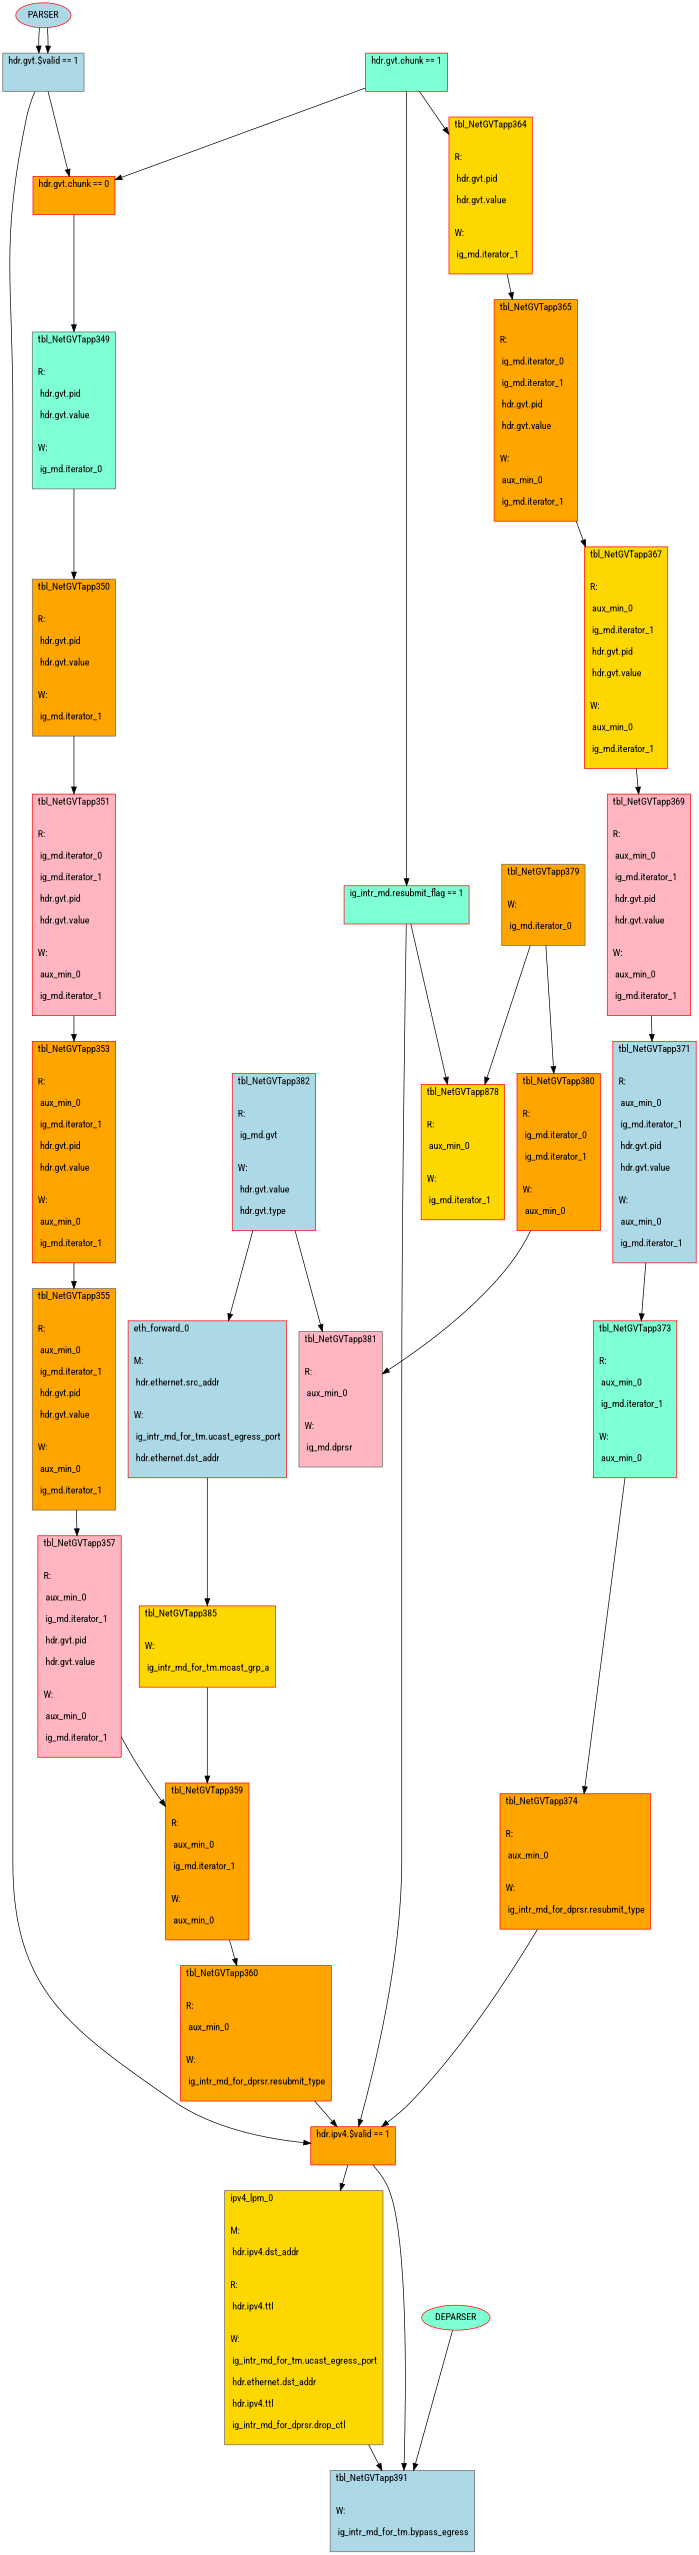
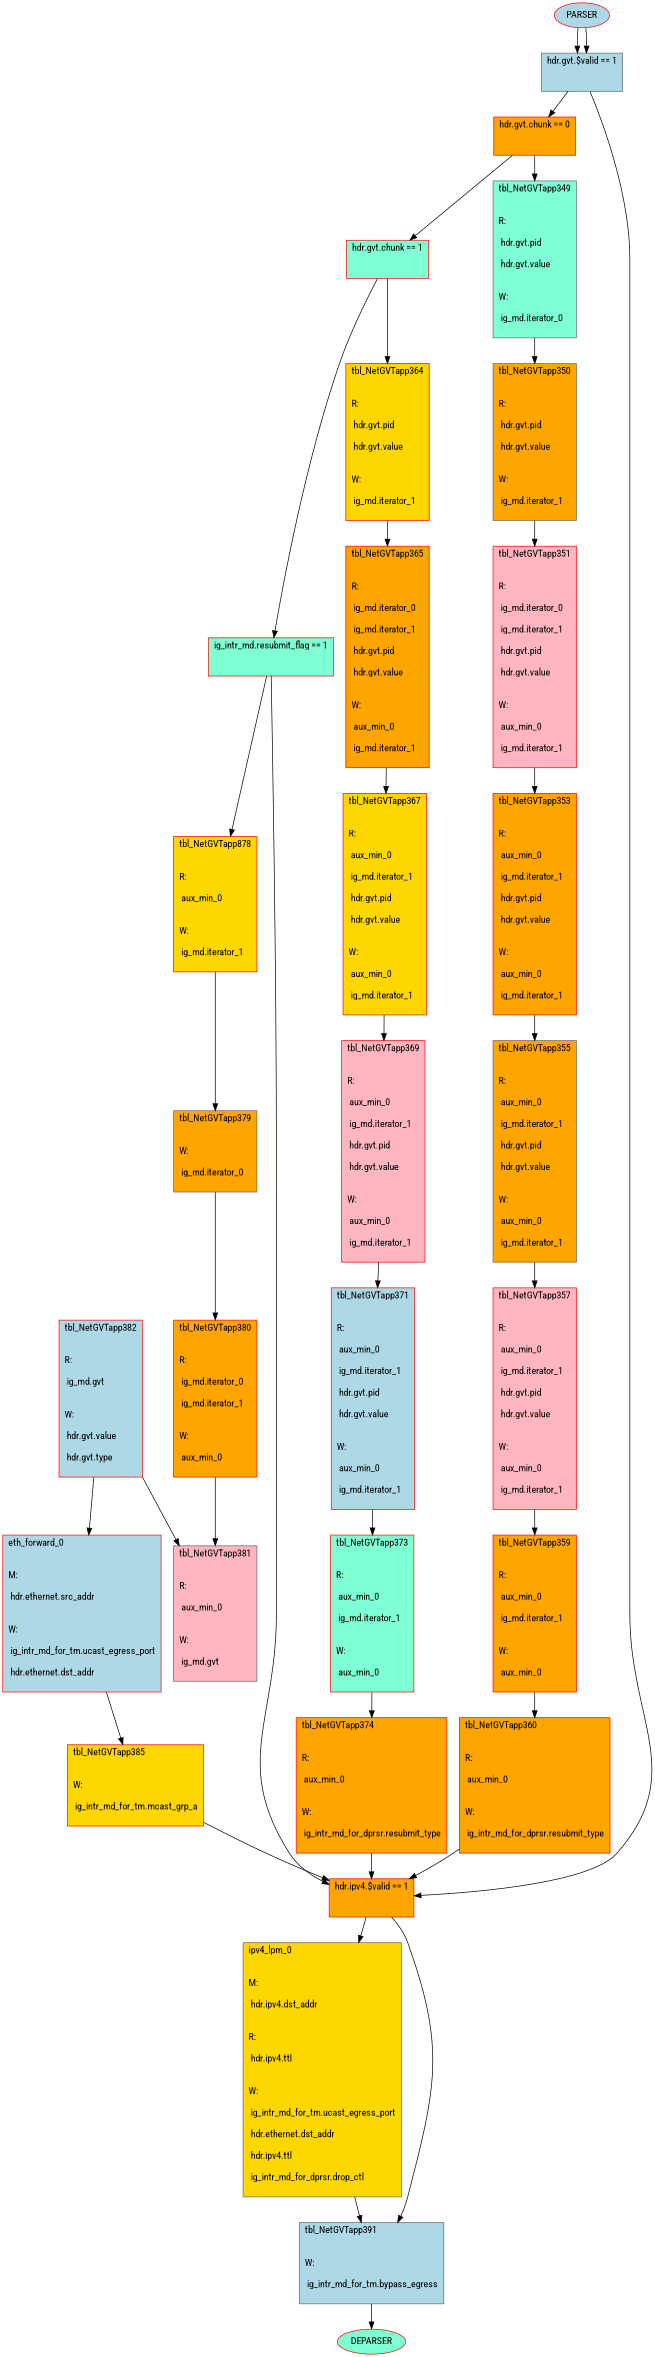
(244, 133) -> (464, 196)
(509, 1011) -> (215, 1038)
(341, 1399) -> (215, 1614)
(207, 1732) -> (263, 1852)
(434, 2397) -> (372, 2313)
